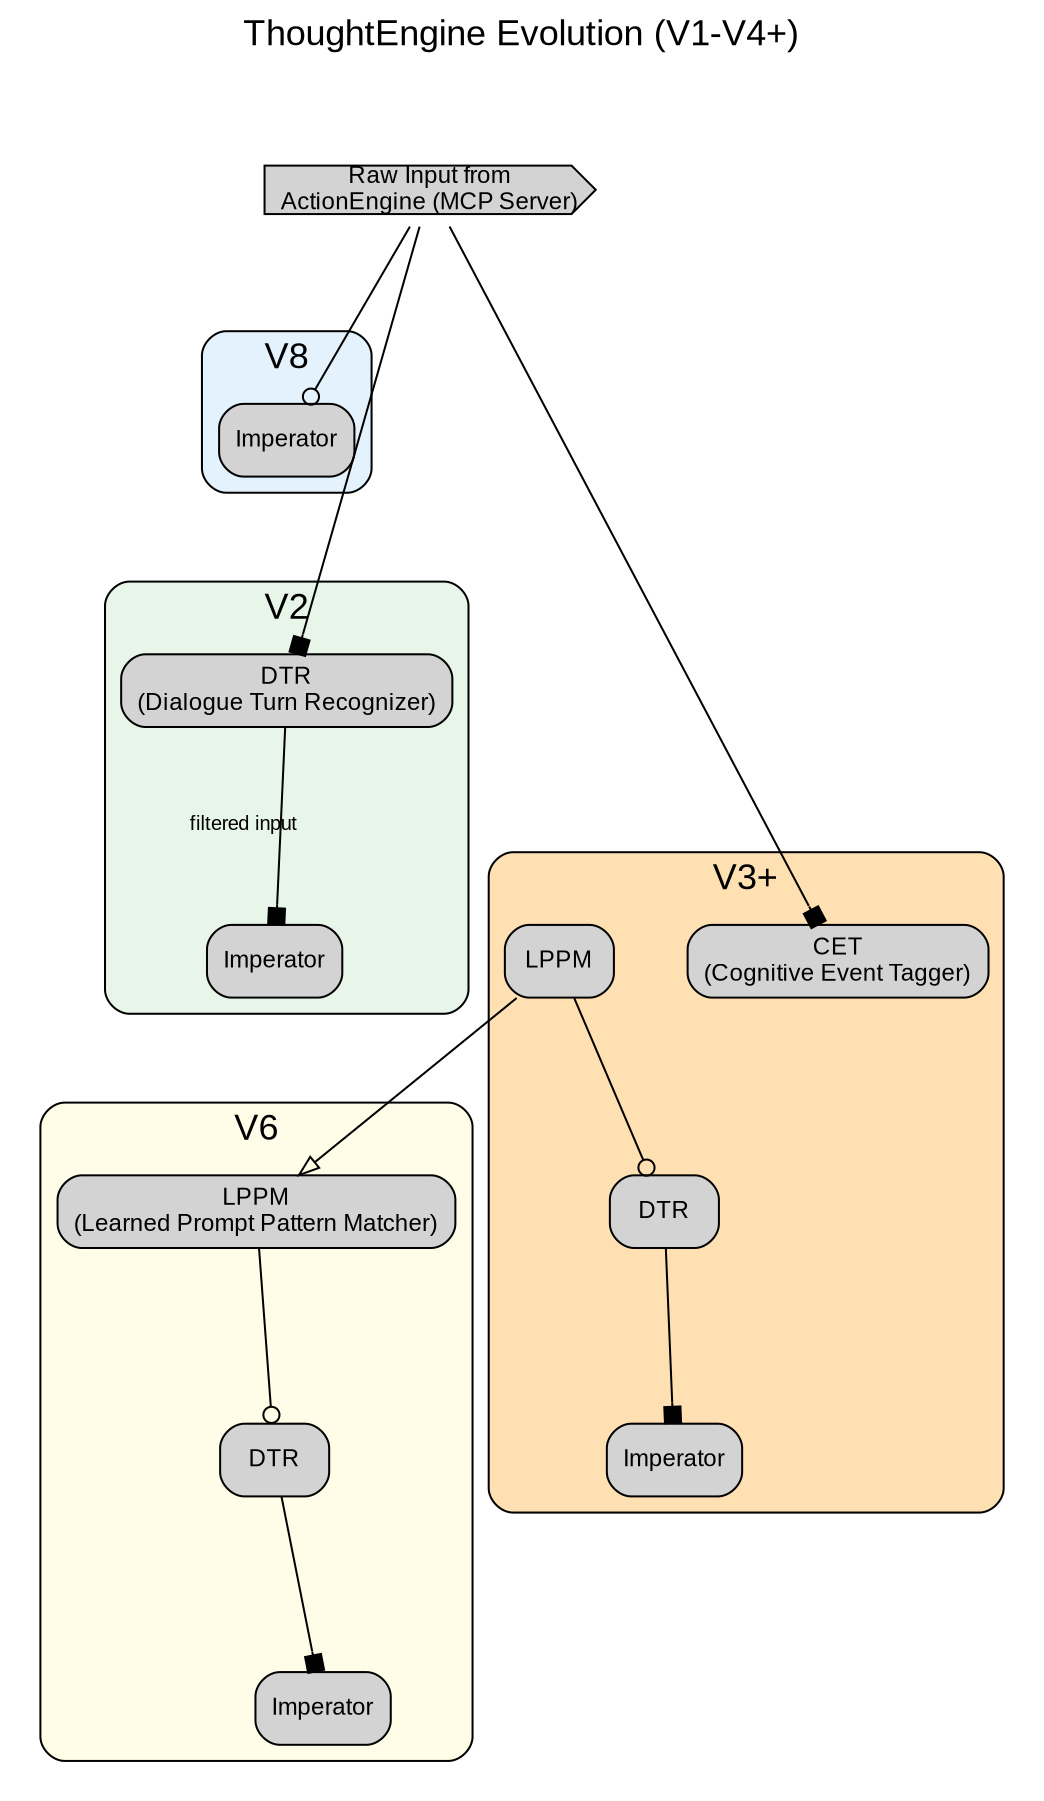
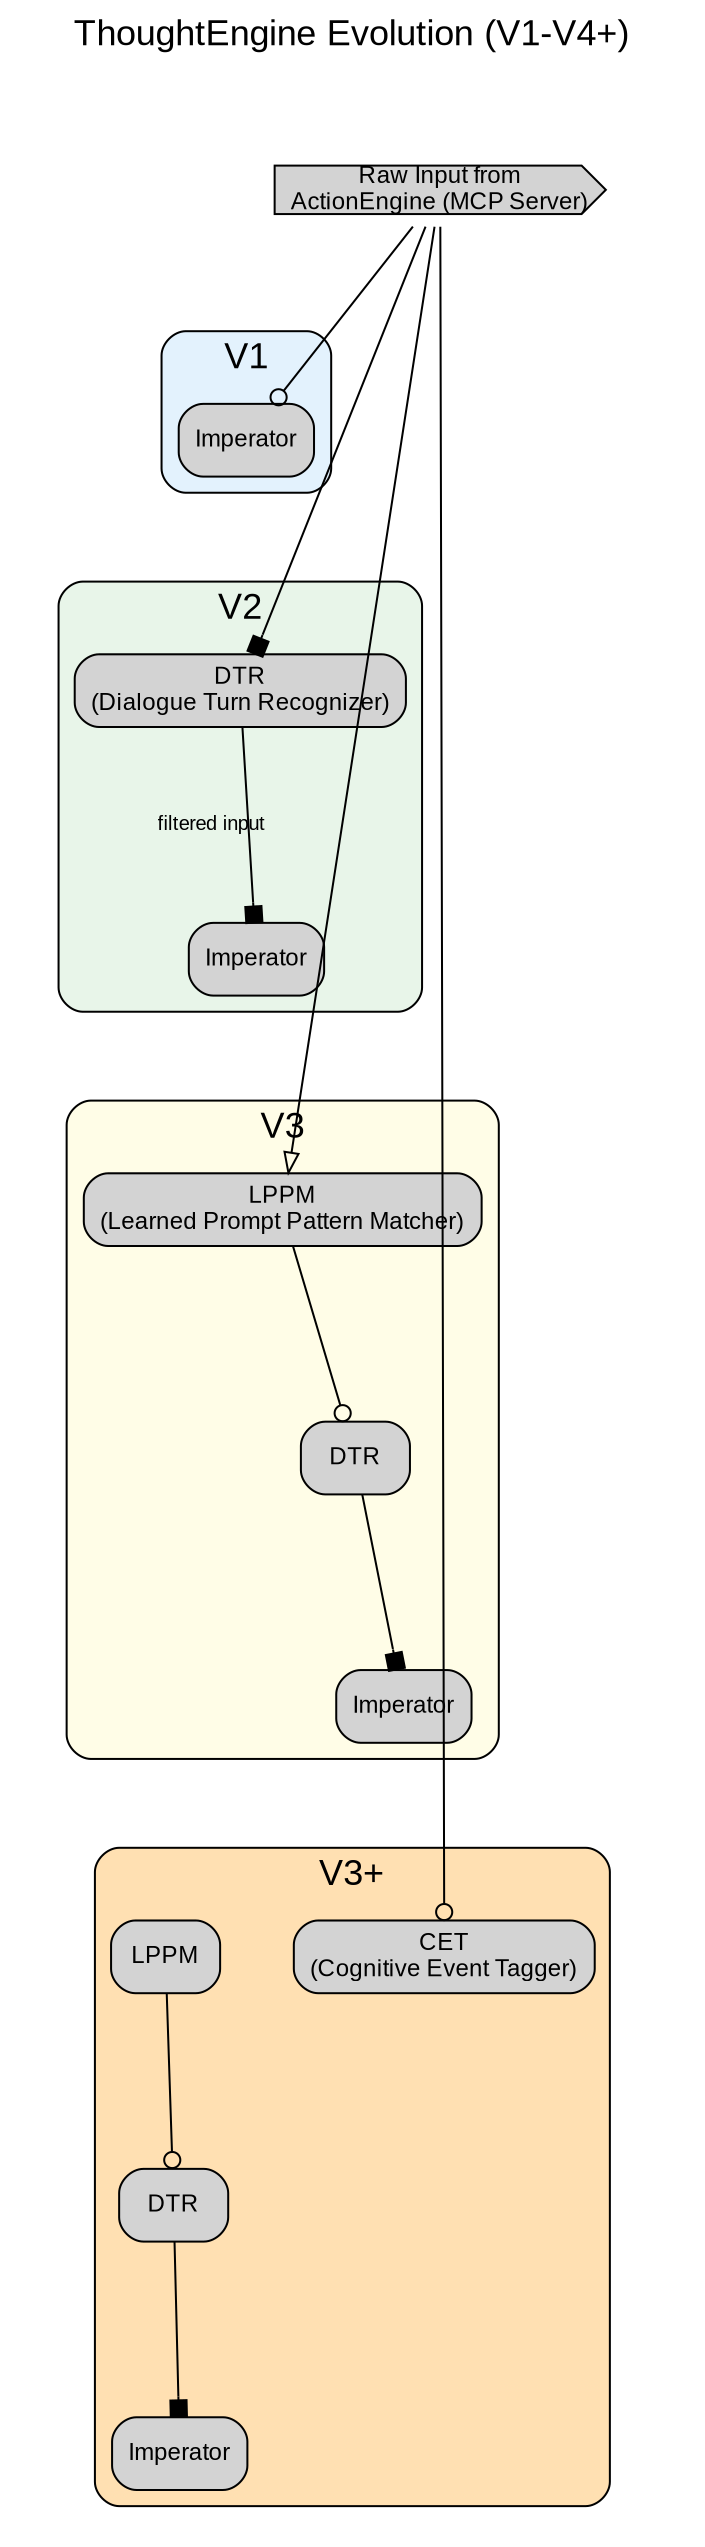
(287, 359) -> (246, 359)
(629, 566) -> (442, 1065)
(416, 1080) -> (363, 690)
(256, 1131) -> (283, 1129)
